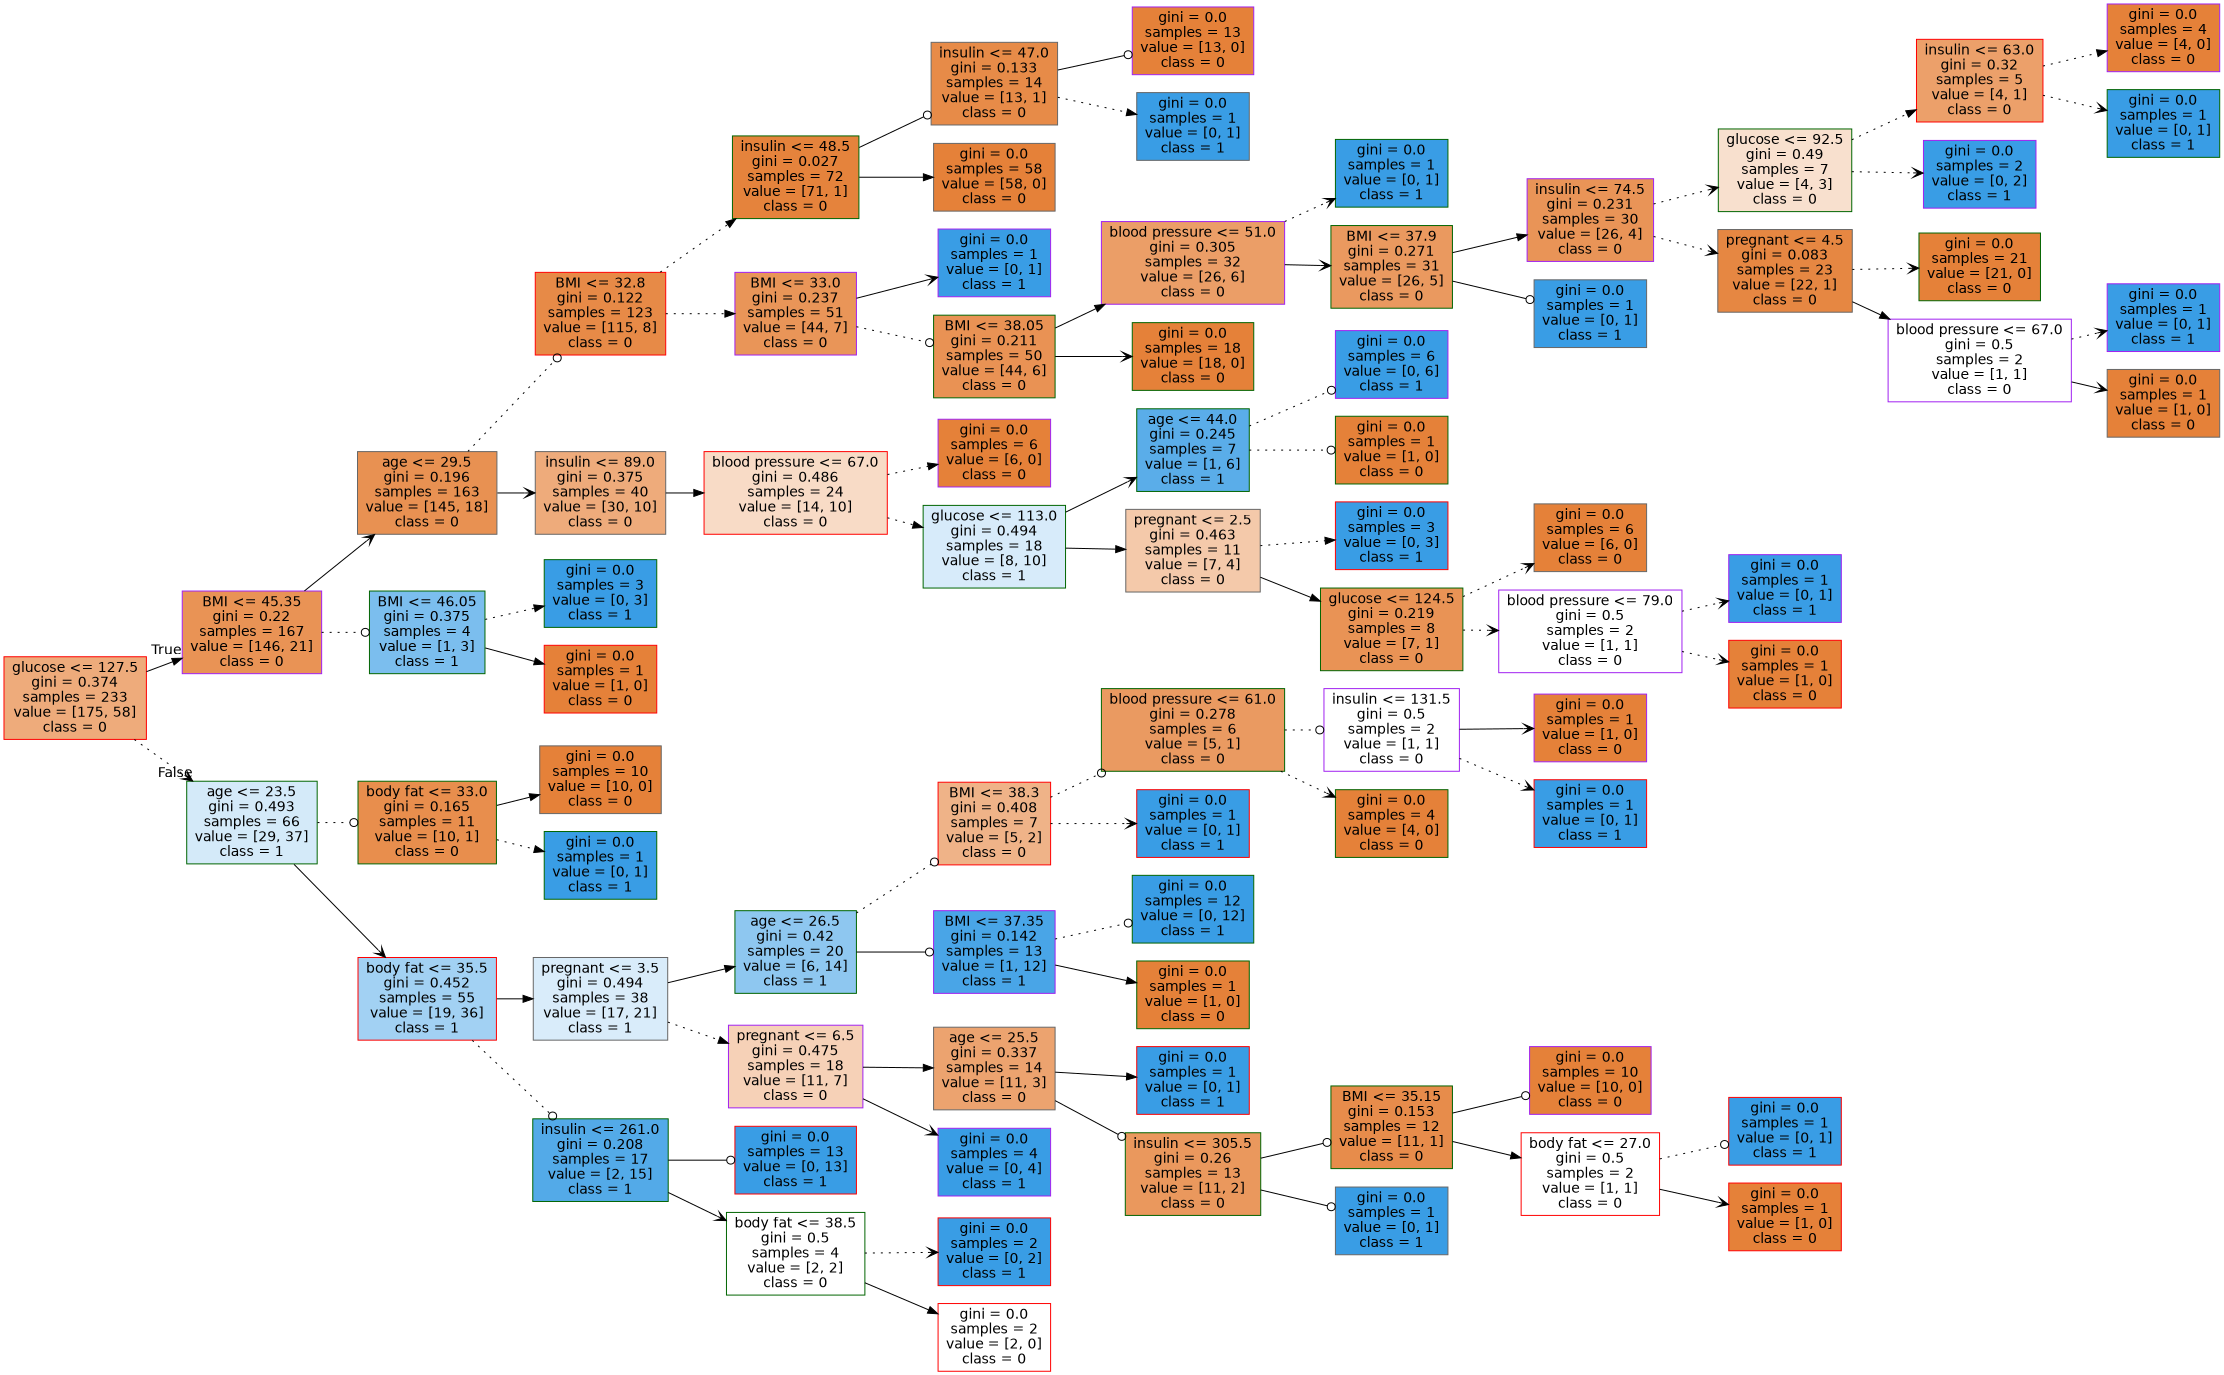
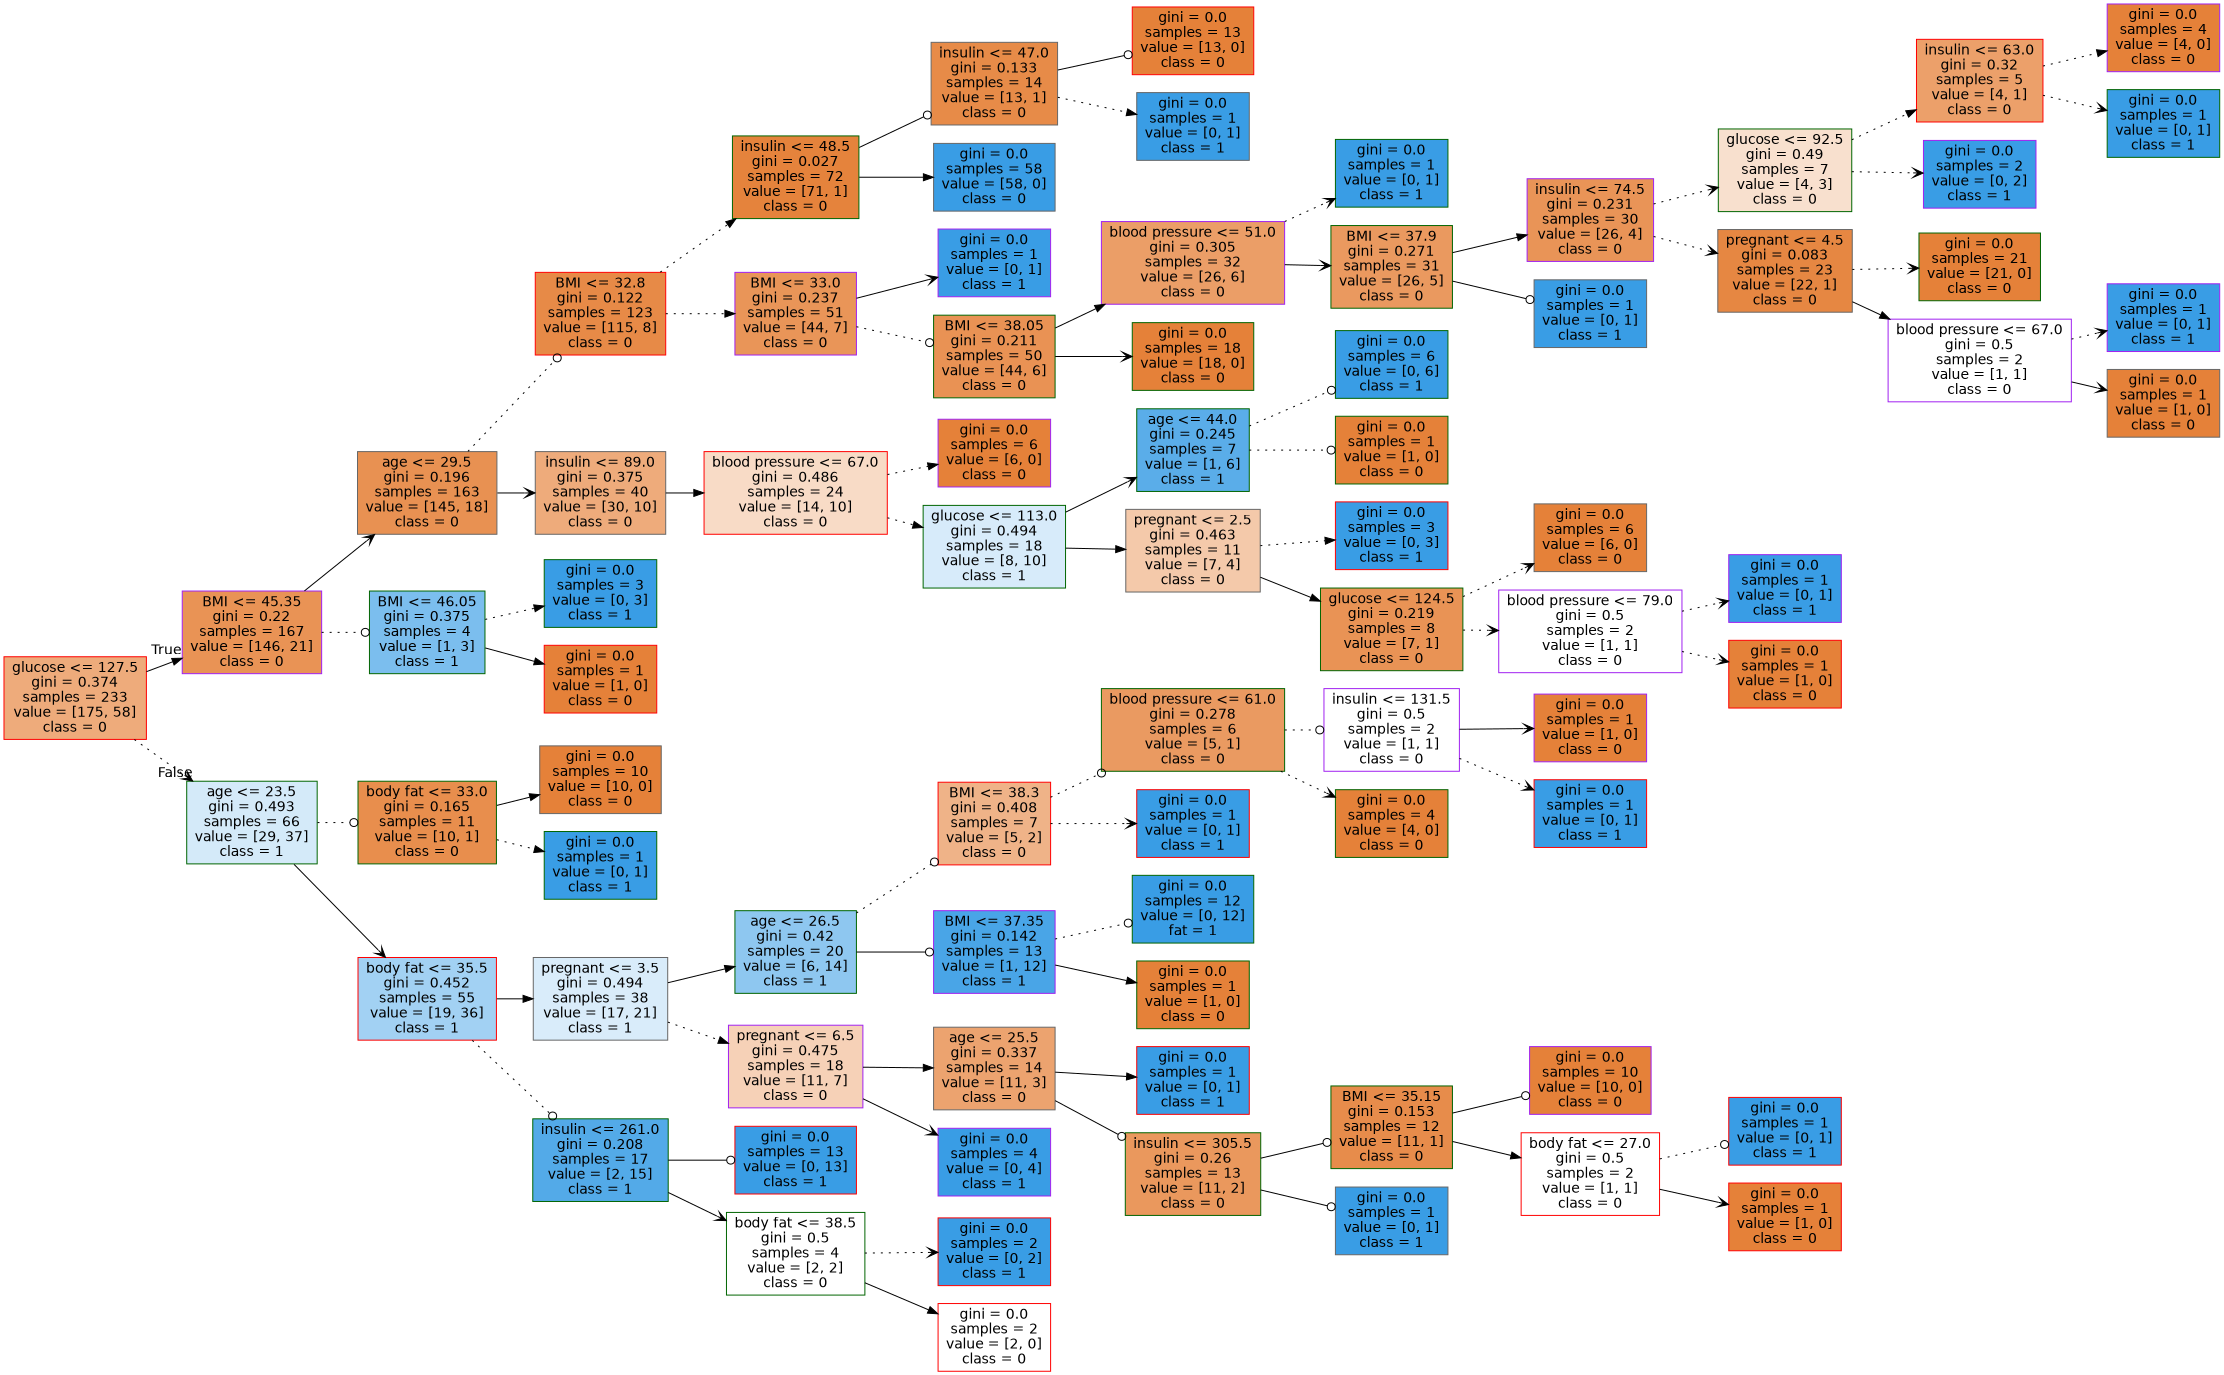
(1193, 41) -> (1193, 41)
(994, 177) -> (994, 177)
(1392, 364) -> (1392, 364)
(1193, 909) -> (1193, 909)
